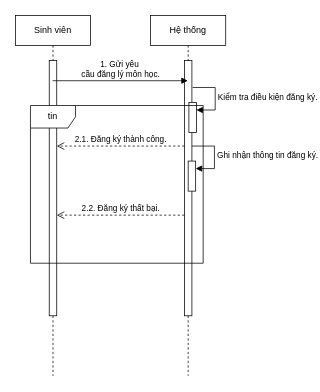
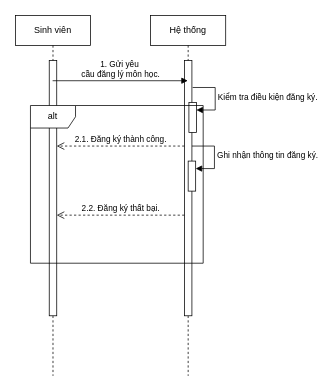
(53, 117) -> (53, 117)
